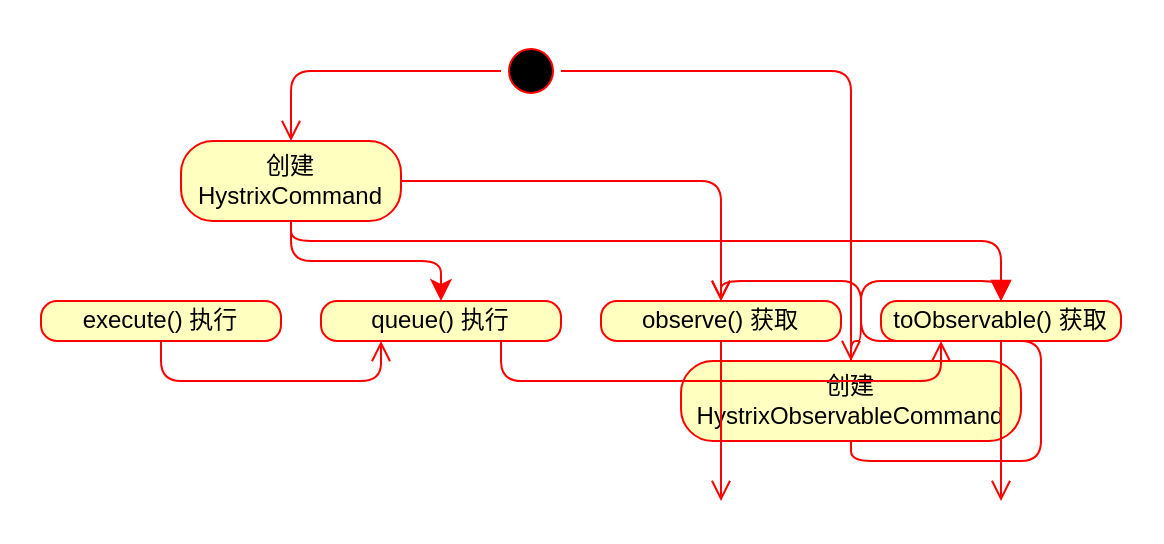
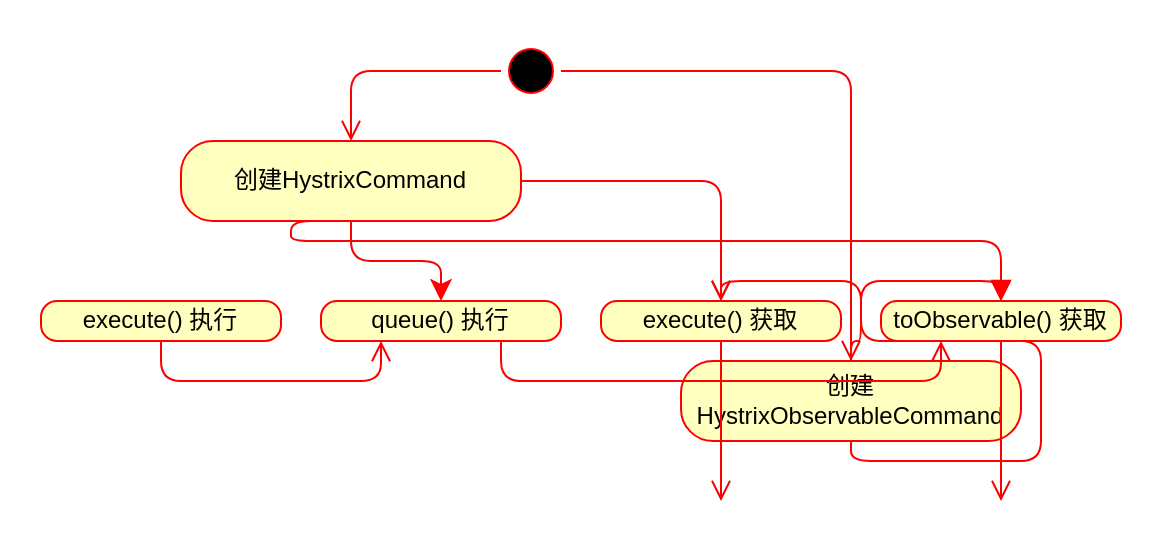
(291, 181) -> (351, 181)
(721, 321) -> (721, 321)
